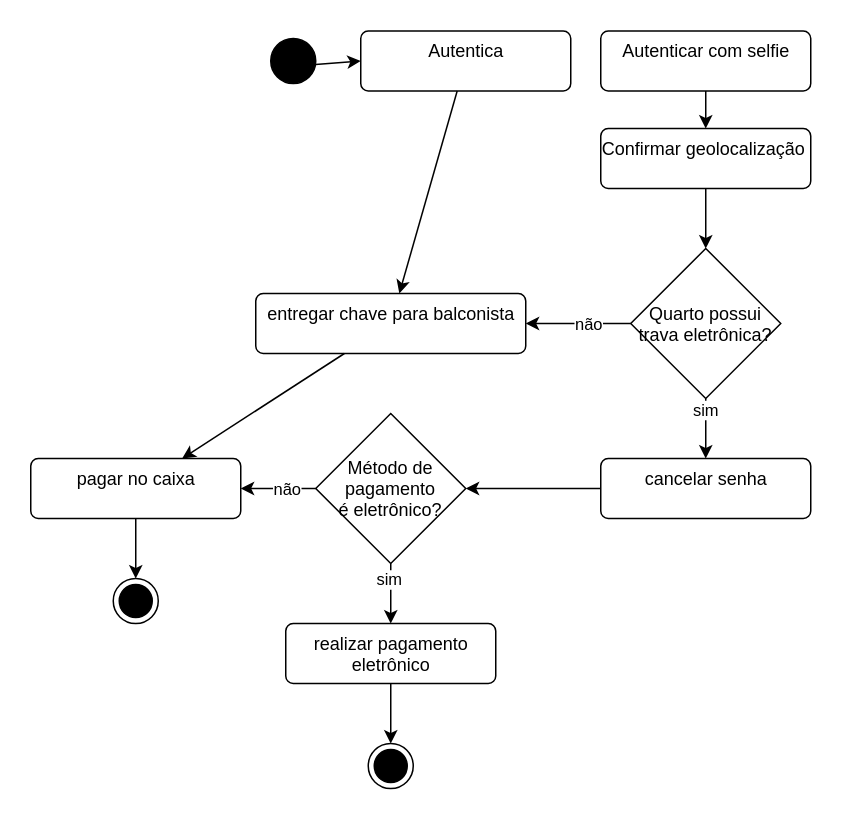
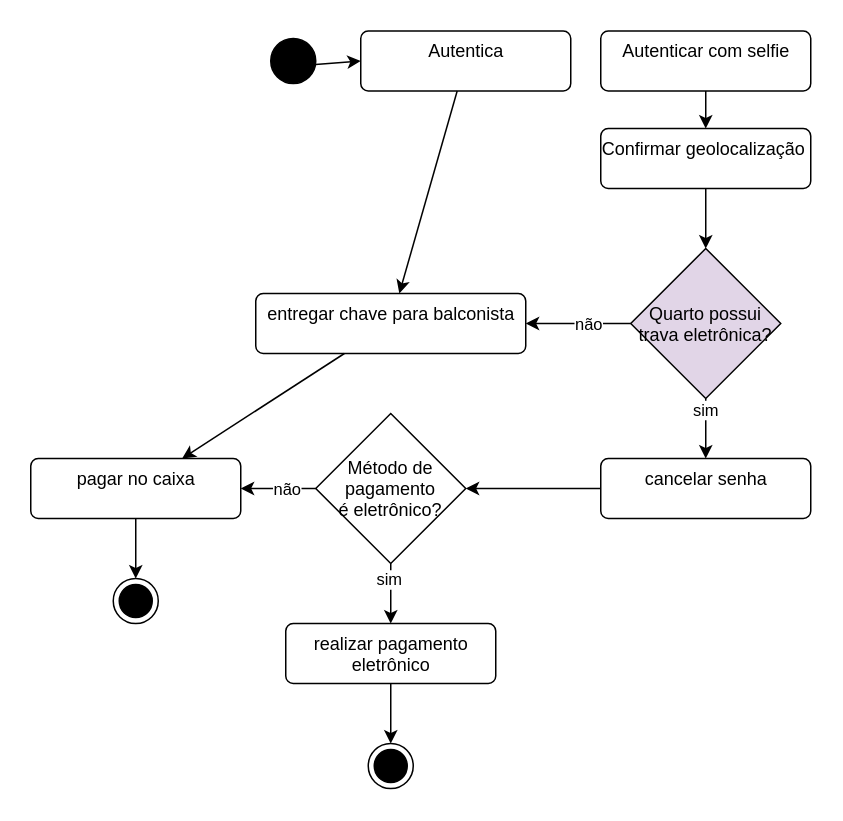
(706, 323) -> (706, 323)
